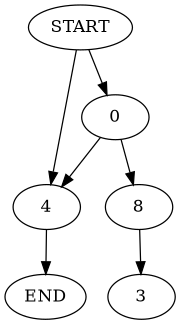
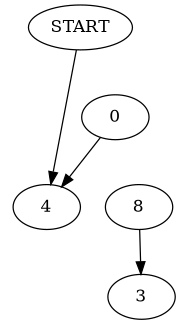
(96, 67) -> none
(126, 156) -> none
(46, 297) -> none
